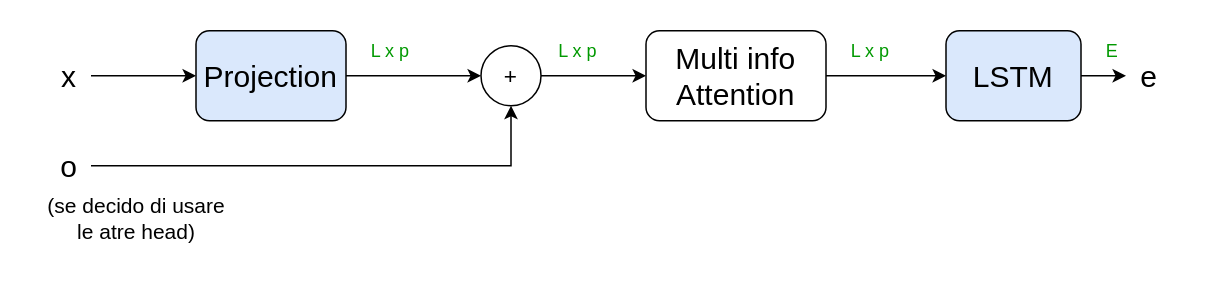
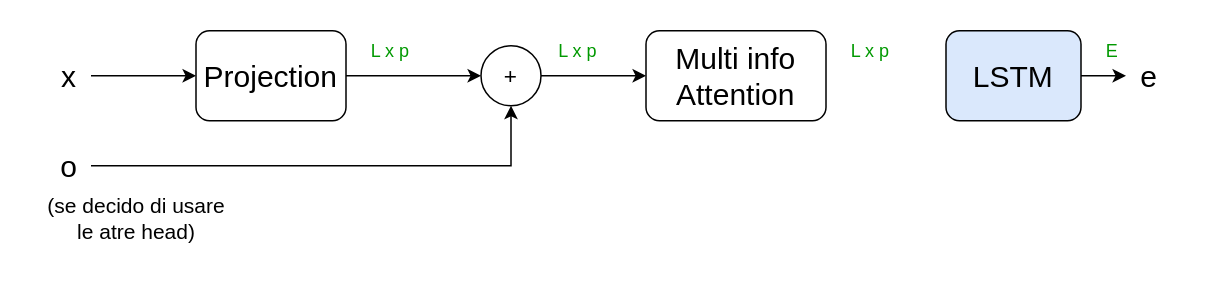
(271, 76) -> (271, 76)
(881, 76) -> none
